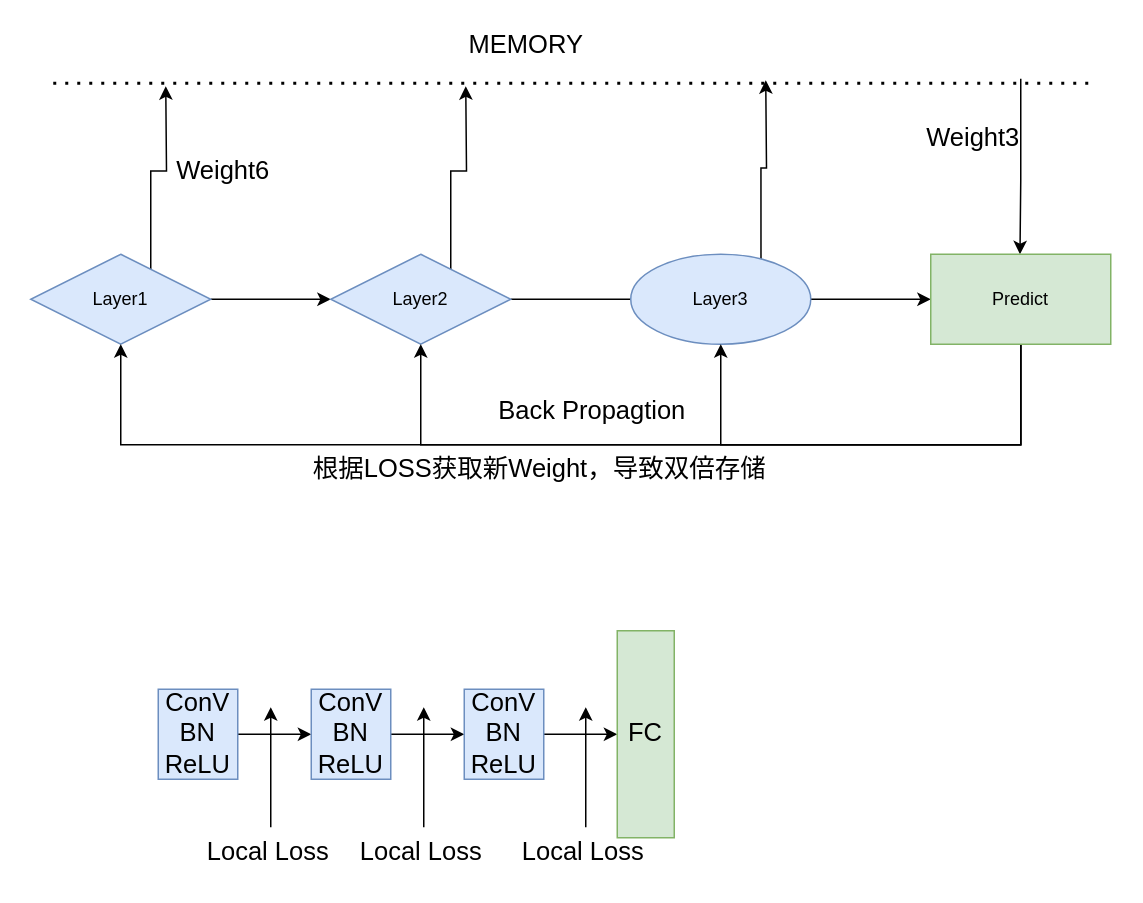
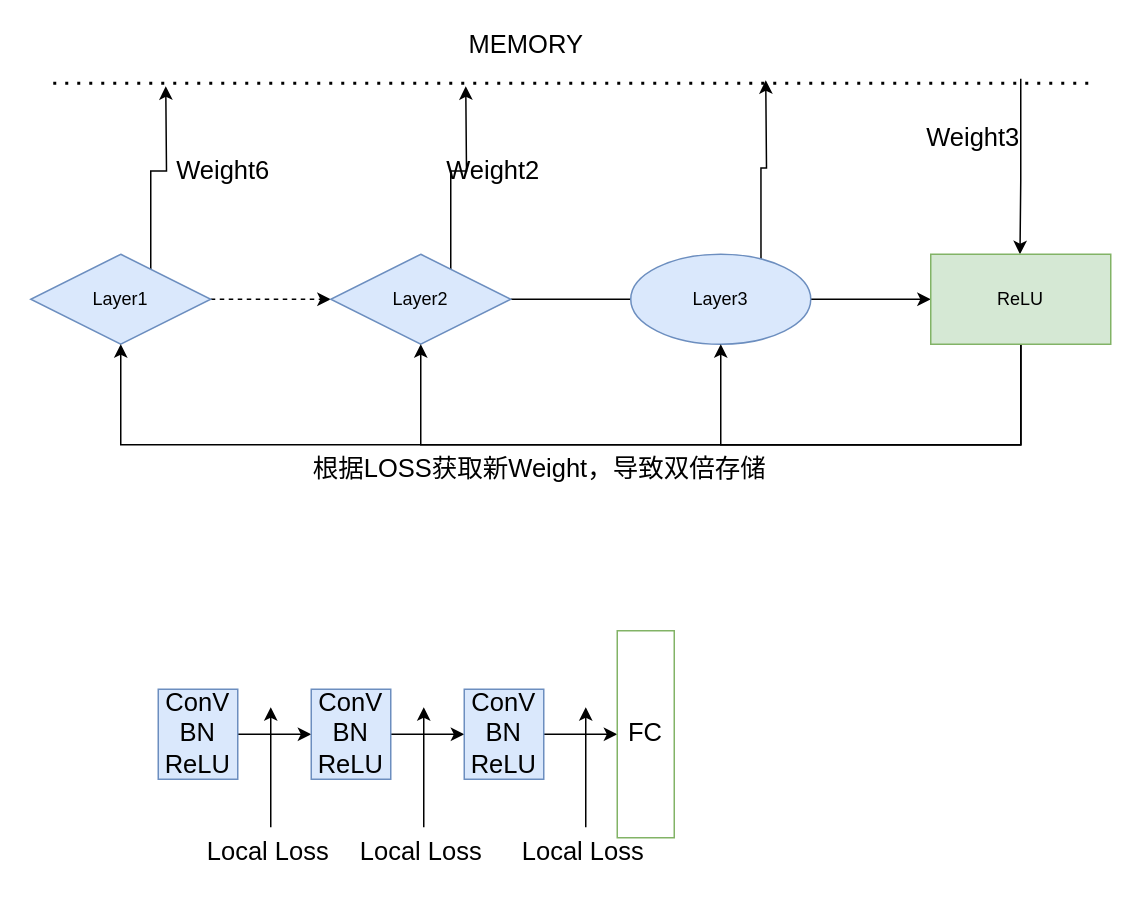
none -> (493, 172)
(266, 299) -> (266, 299)
(1021, 299) -> (1021, 299)
(591, 412) -> none
(646, 734) -> (646, 734)
